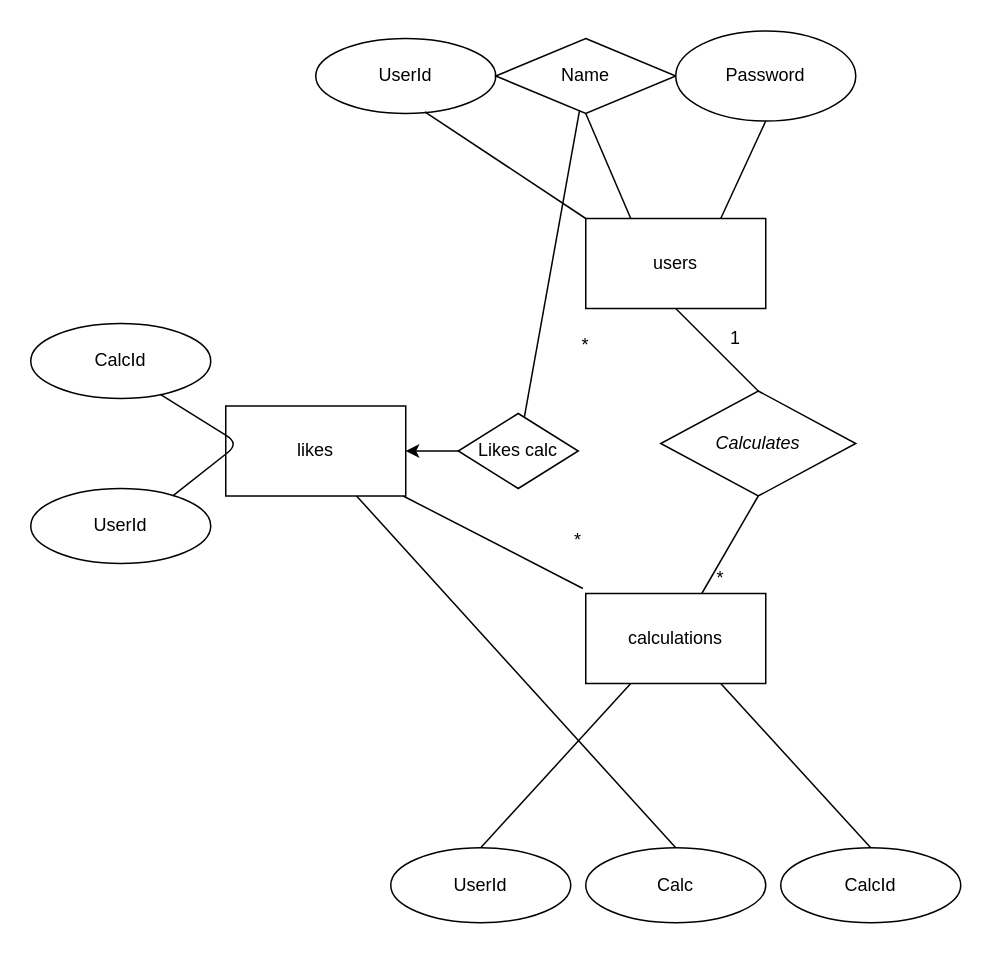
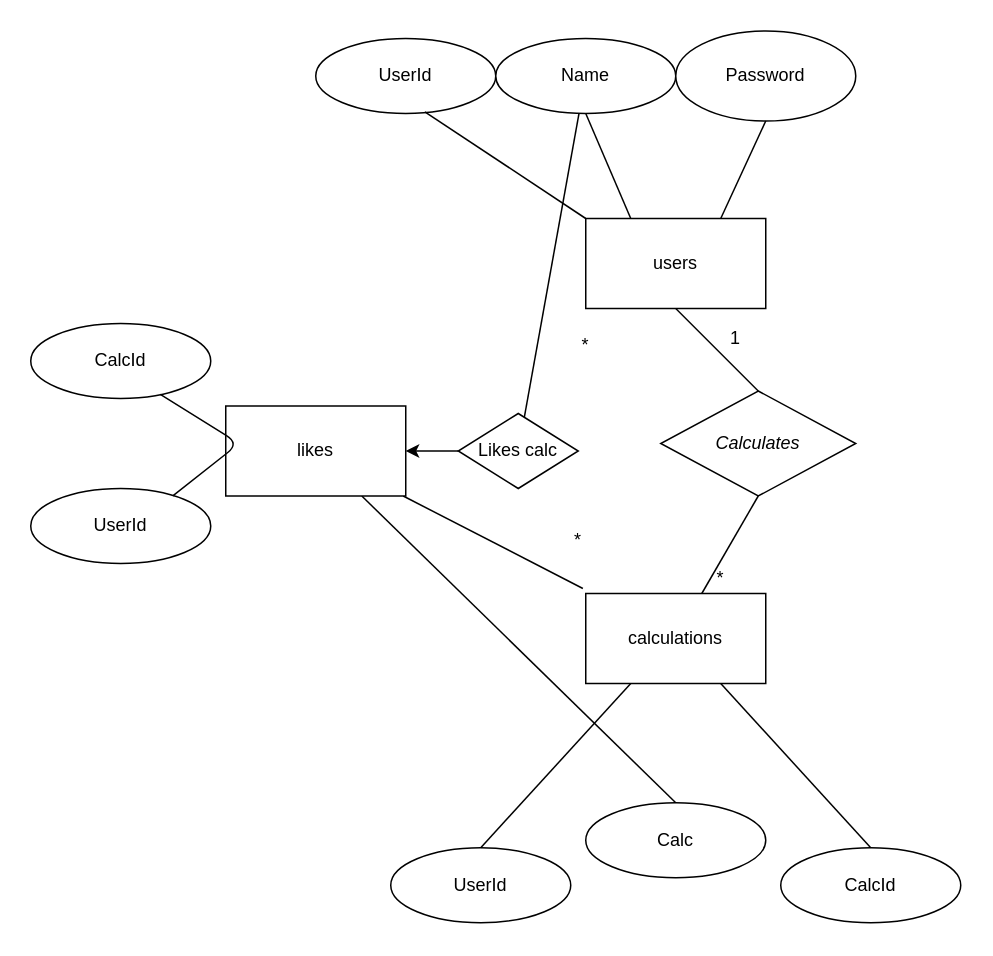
(586, 76) -> (586, 76)
(676, 885) -> (676, 840)
